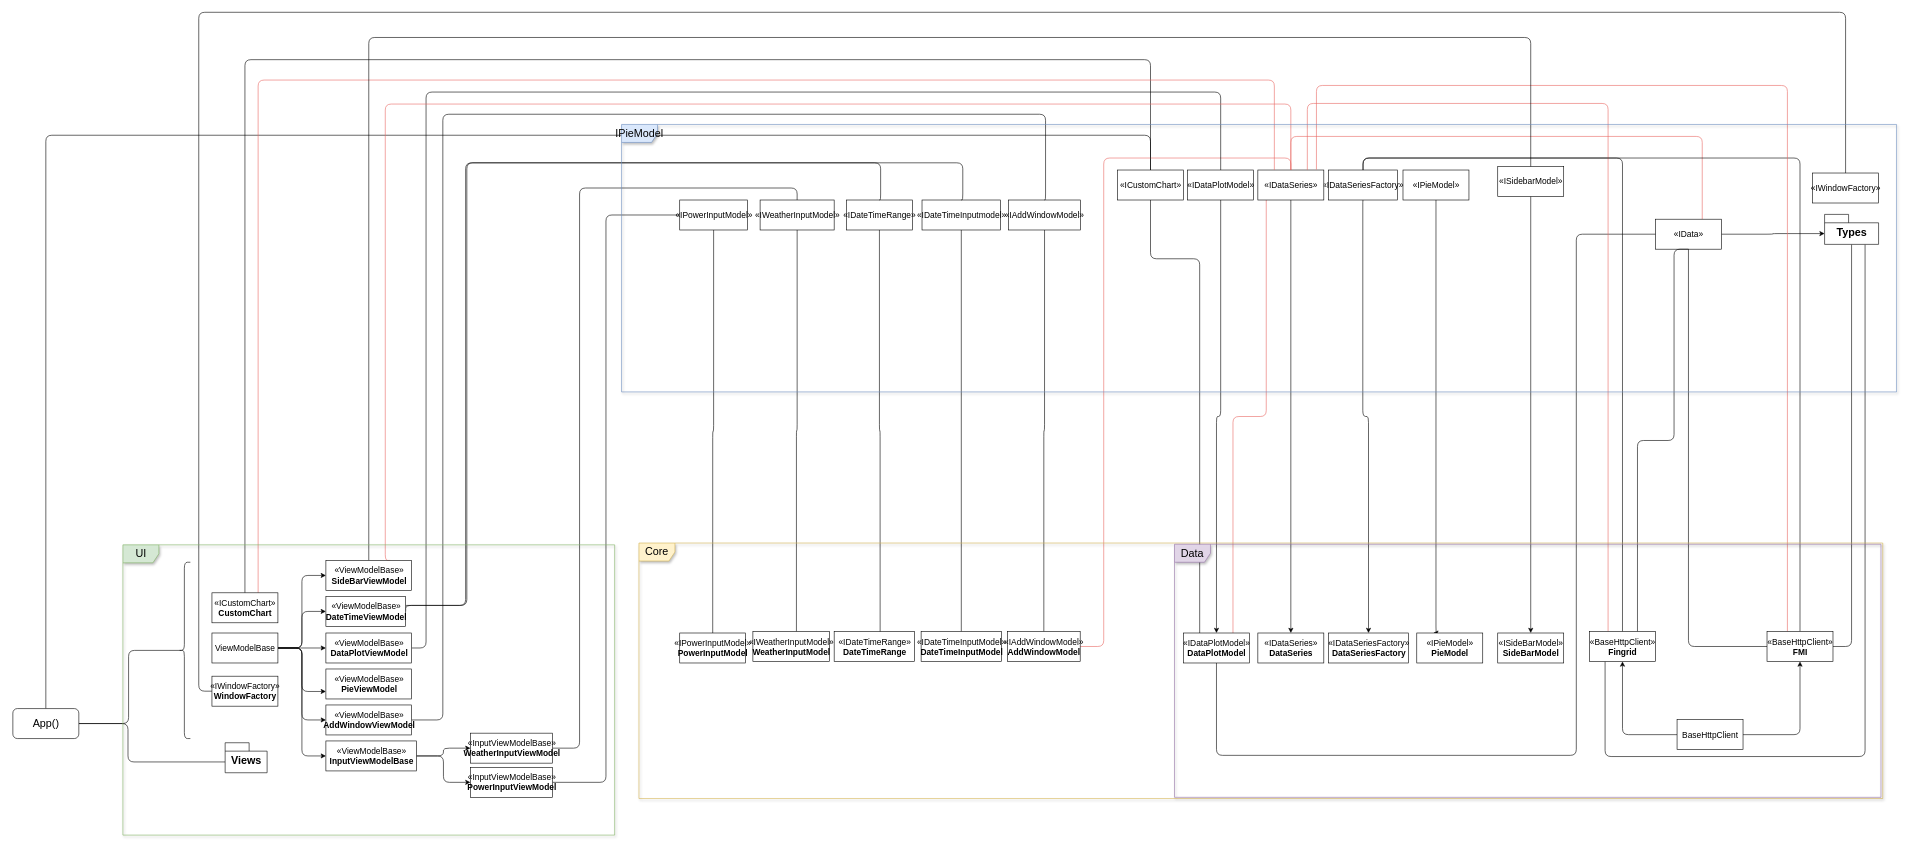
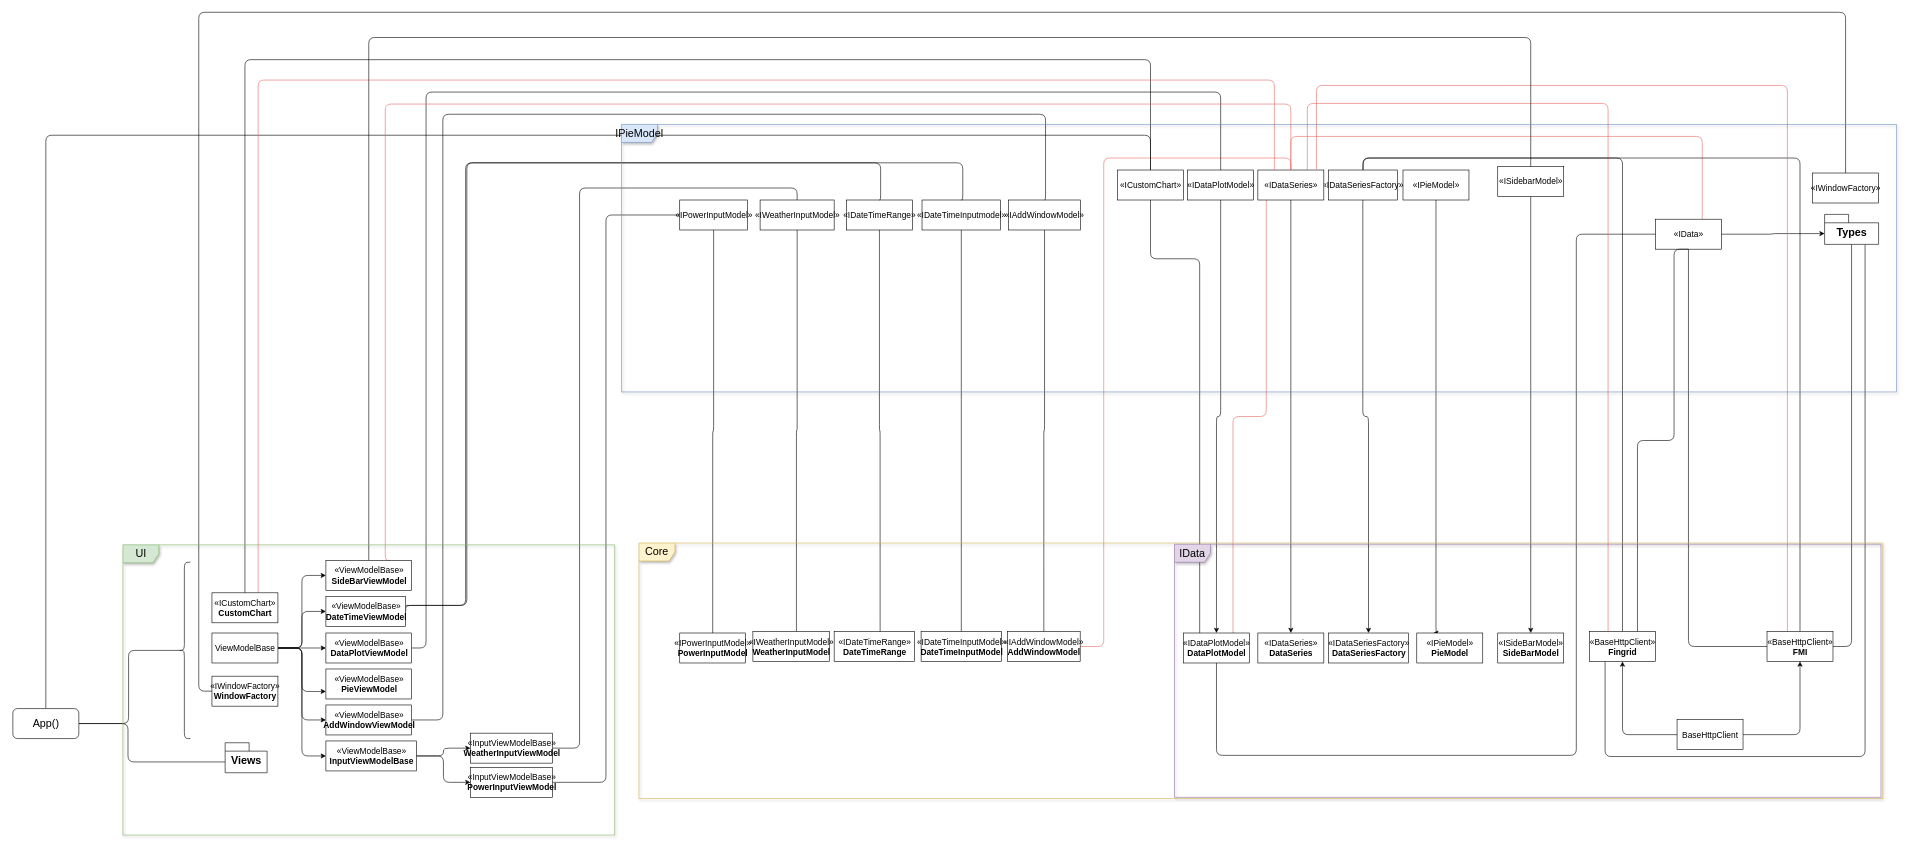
(1193, 554) -> (1193, 554)
